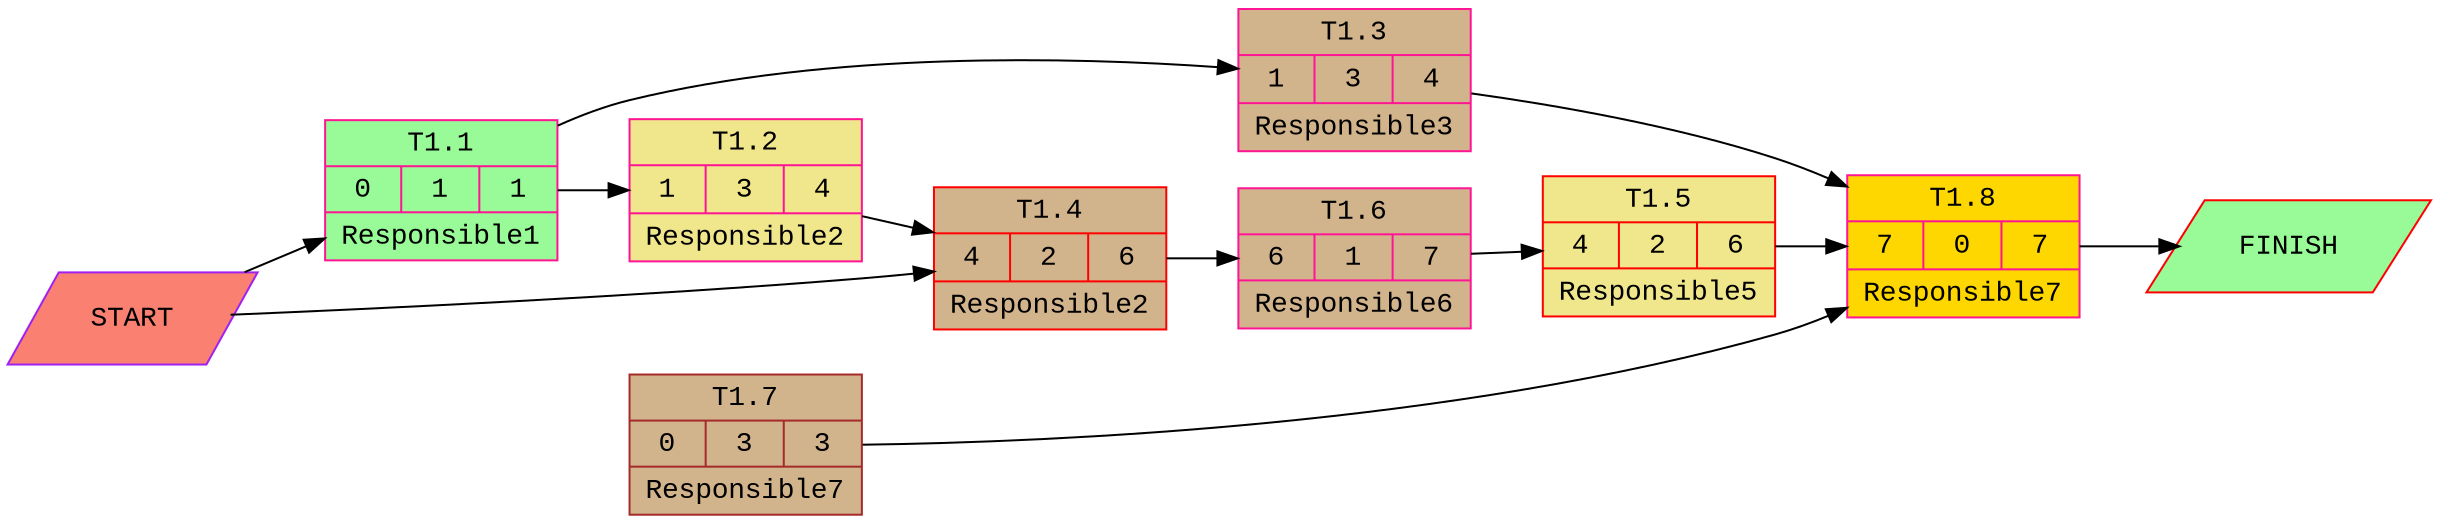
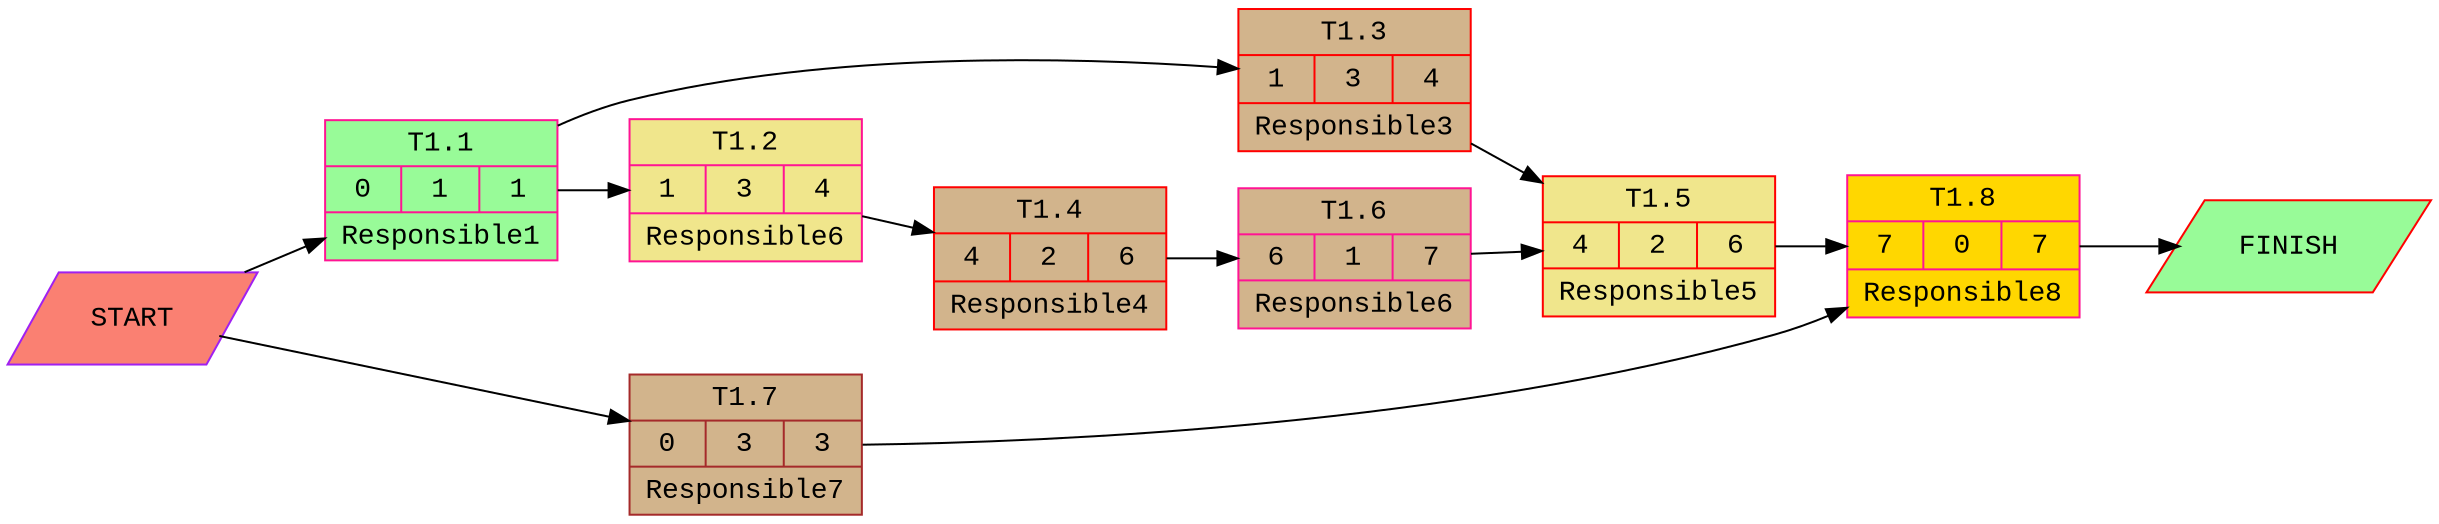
(1355, 80) -> (1355, 80)
(1652, 125) -> (1498, 158)
(746, 236) -> (746, 236)
(1963, 292) -> (1963, 292)
(572, 298) -> (414, 376)
(1050, 304) -> (1050, 304)
